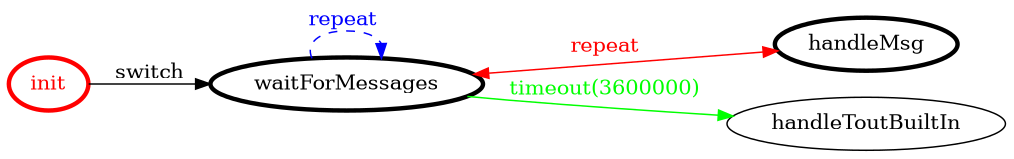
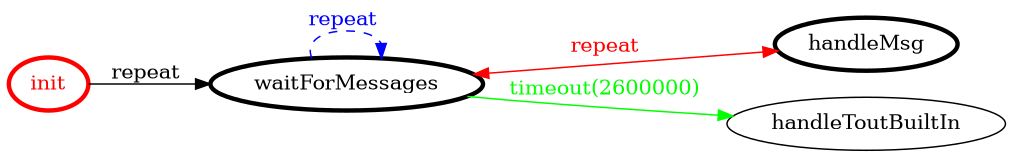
(150, 73) -> (150, 73)
(605, 89) -> (605, 89)
